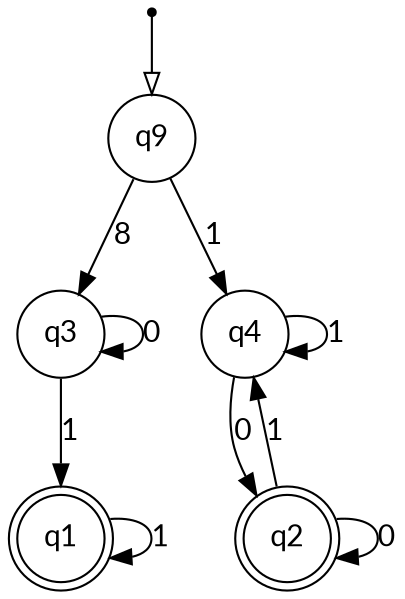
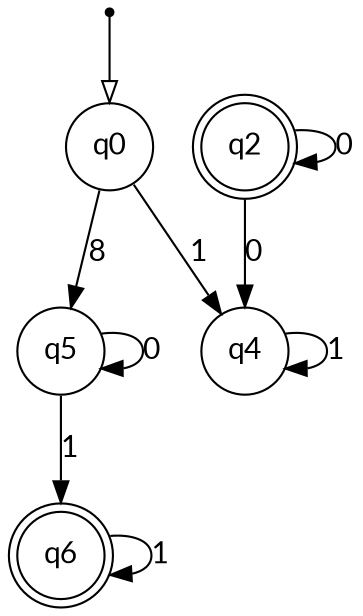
(152, 138) -> (110, 147)
(61, 334) -> (61, 351)
(231, 428) -> none
(276, 432) -> (254, 253)
(61, 539) -> (61, 555)
